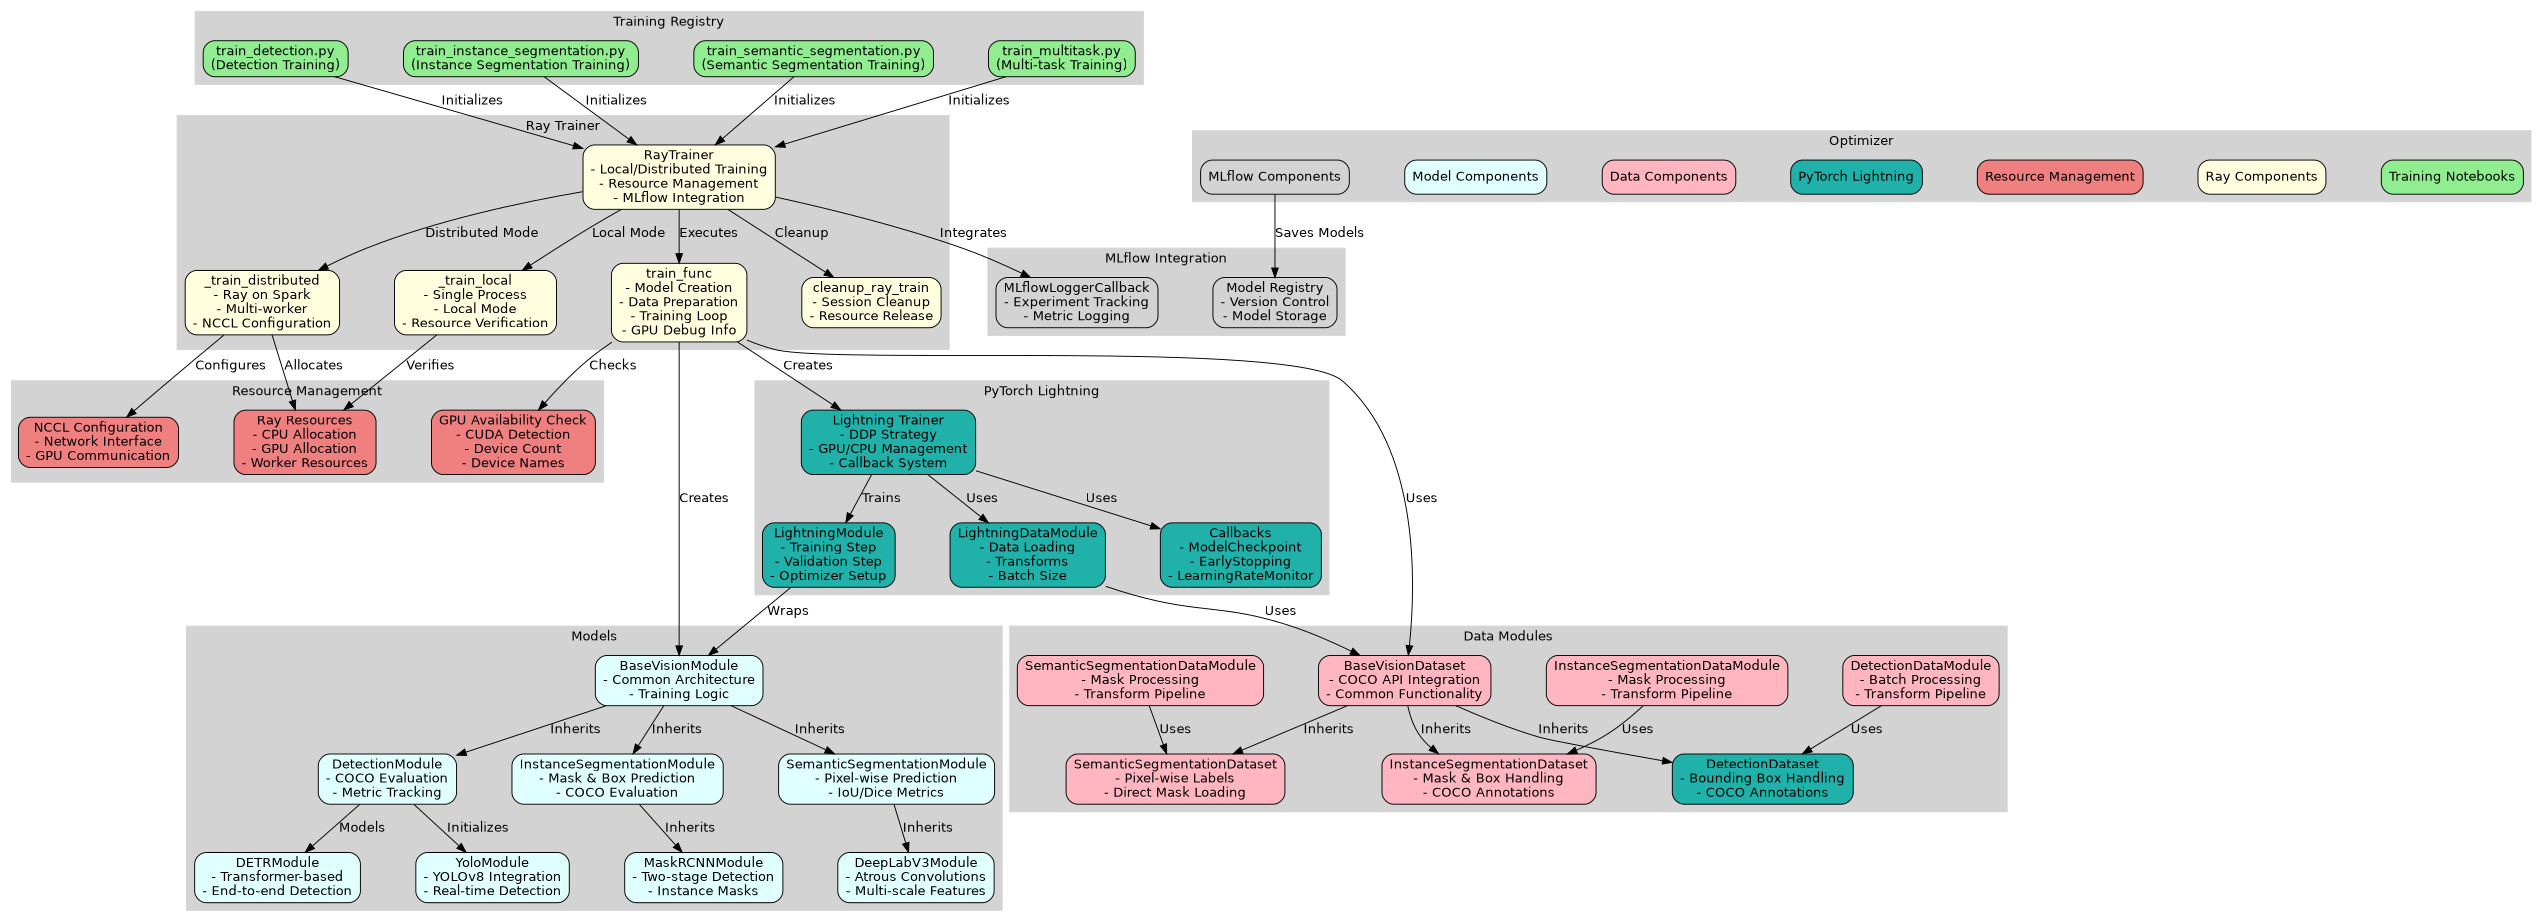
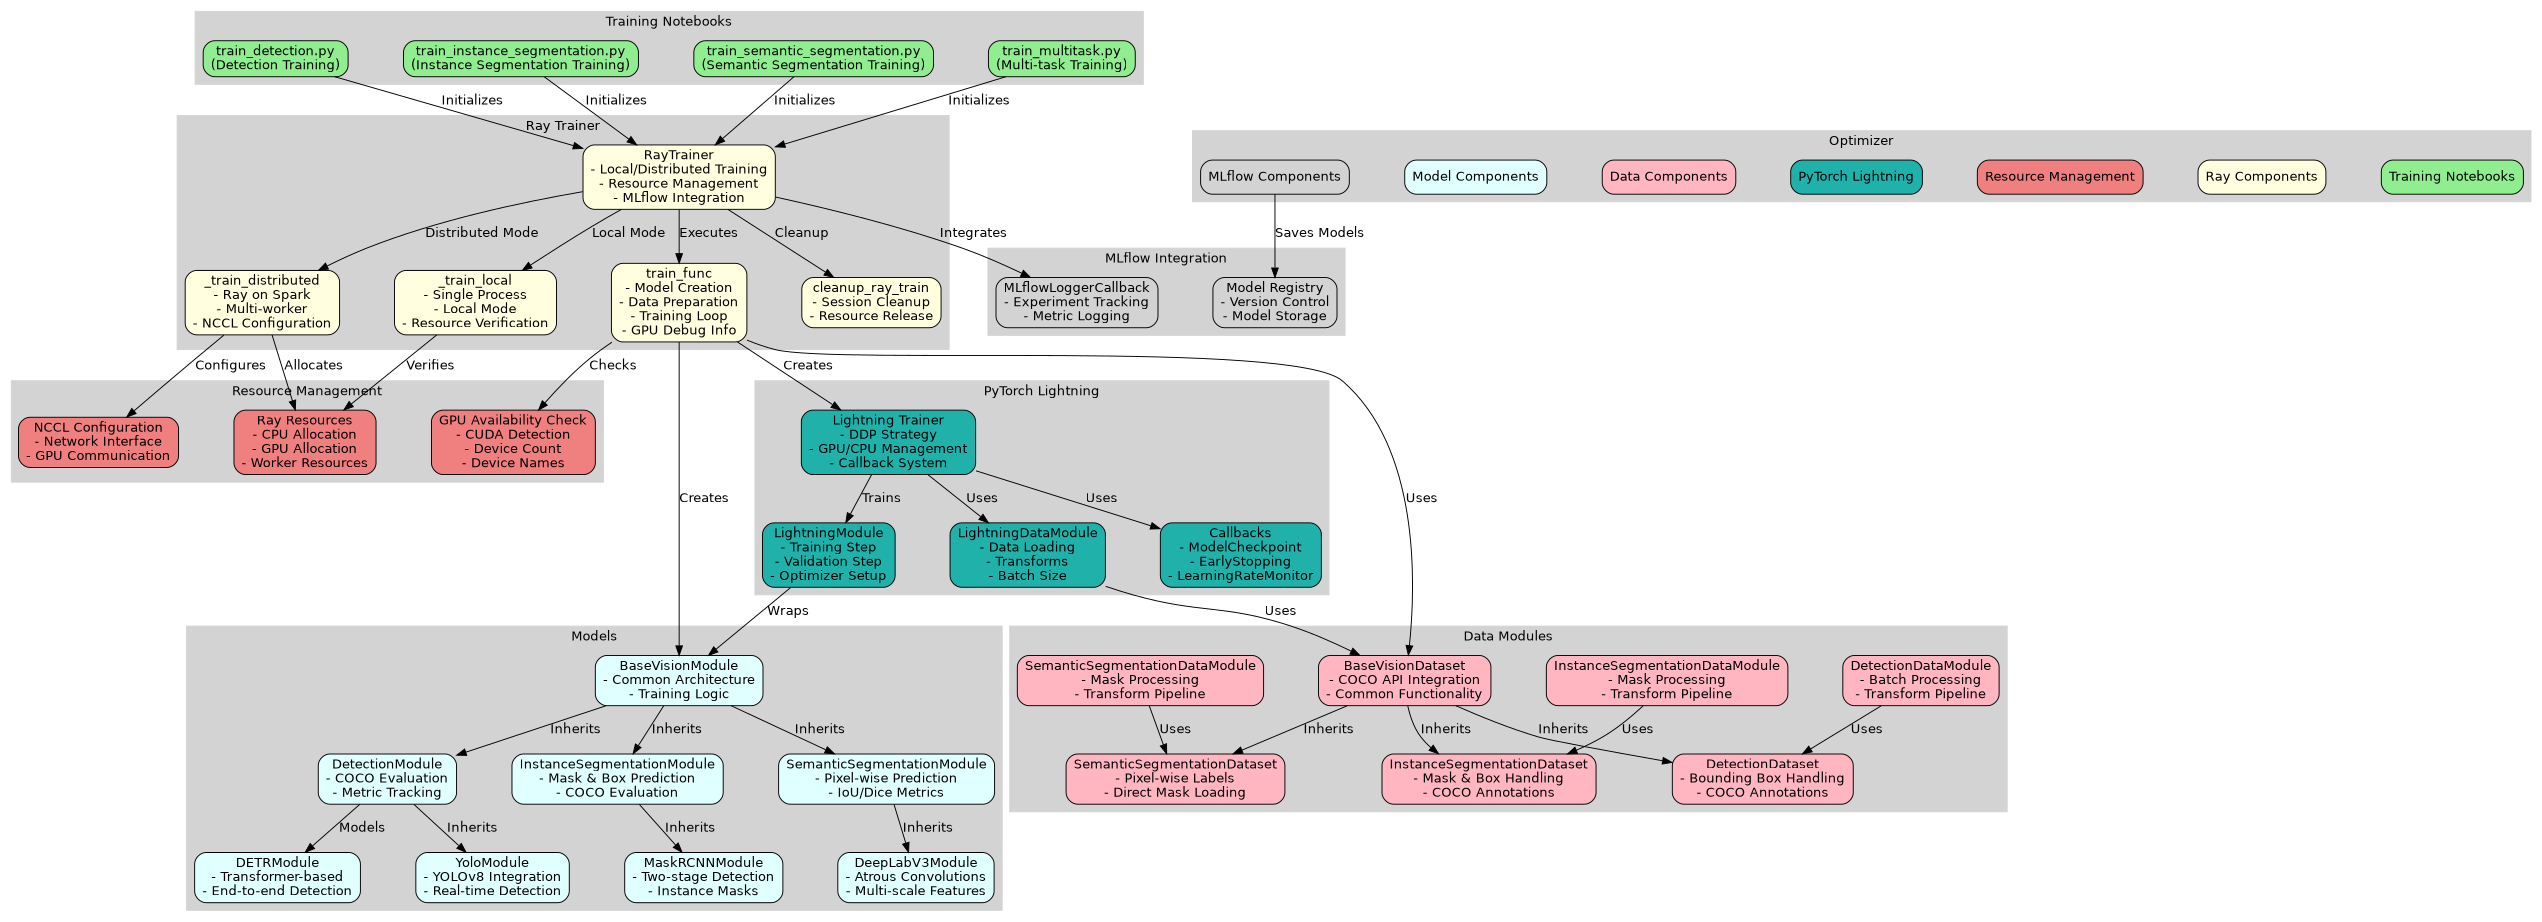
(669, 22) -> (669, 22)
(1763, 779) -> (1763, 779)
(478, 828) -> (473, 828)
